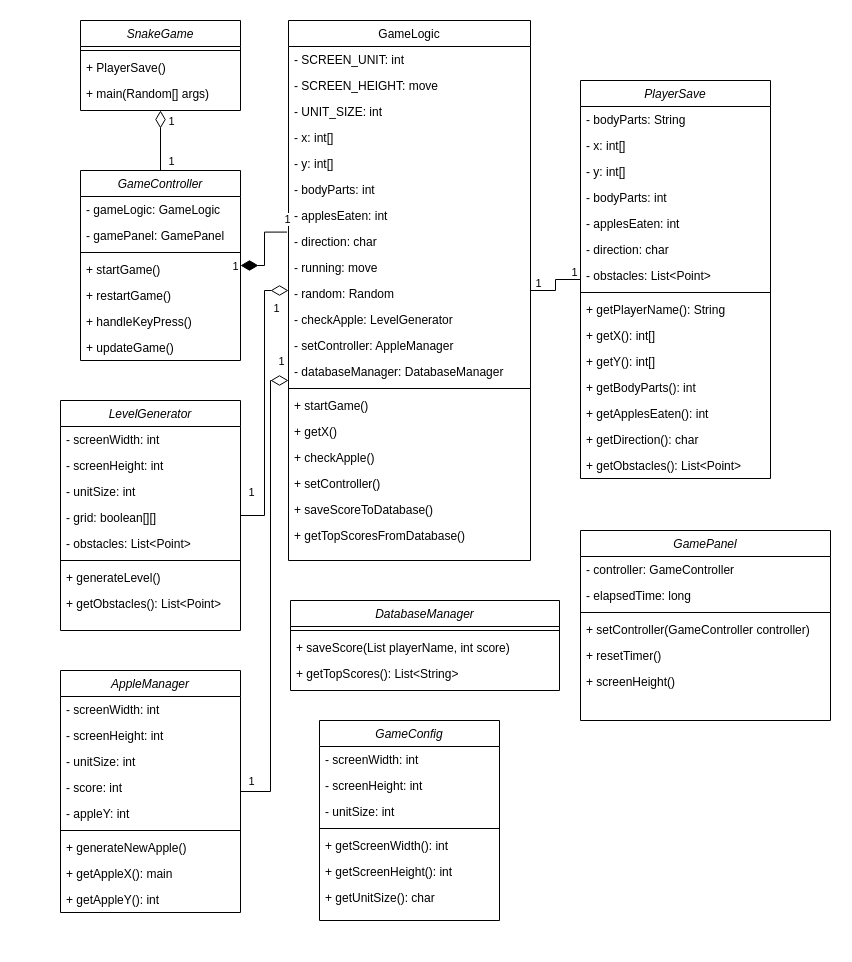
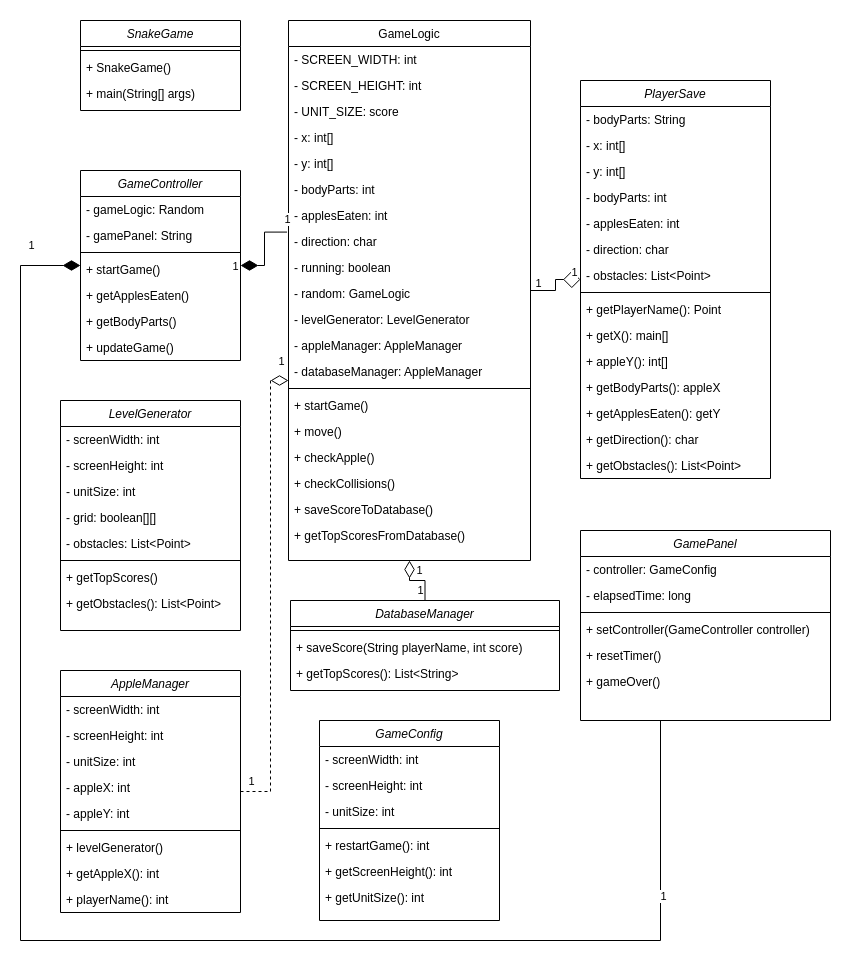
(348, 60) -> (352, 60)
(130, 68) -> (128, 68)
(360, 86) -> (355, 86)
(152, 94) -> (150, 94)
(342, 112) -> (350, 112)
(161, 149) -> none
(152, 210) -> (144, 210)
(152, 236) -> (142, 236)
(338, 268) -> (347, 268)
(570, 280) -> (563, 280)
(343, 294) -> (352, 294)
(135, 296) -> (143, 296)
(662, 310) -> (659, 310)
(380, 320) -> (392, 320)
(143, 322) -> (138, 322)
(630, 336) -> (634, 336)
(382, 346) -> (380, 346)
(630, 362) -> (635, 362)
(404, 372) -> (392, 372)
(650, 388) -> (660, 388)
(265, 412) -> none
(655, 414) -> (660, 414)
(319, 432) -> (319, 432)
(346, 484) -> (350, 484)
(669, 570) -> (657, 570)
(120, 578) -> (118, 578)
none -> (425, 582)
(271, 602) -> (271, 602)
(415, 648) -> (421, 648)
(637, 682) -> (625, 682)
(100, 788) -> (102, 788)
(394, 846) -> (386, 846)
(130, 848) -> (122, 848)
(122, 874) -> (119, 874)
(388, 898) -> (383, 898)
(119, 900) -> (122, 900)
none -> (92, 941)
